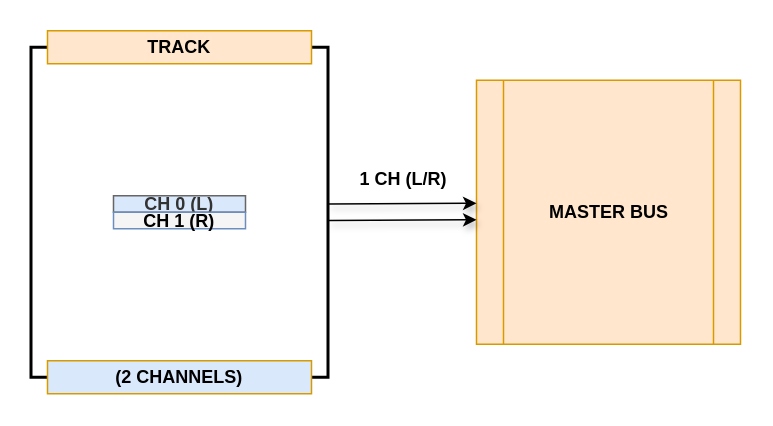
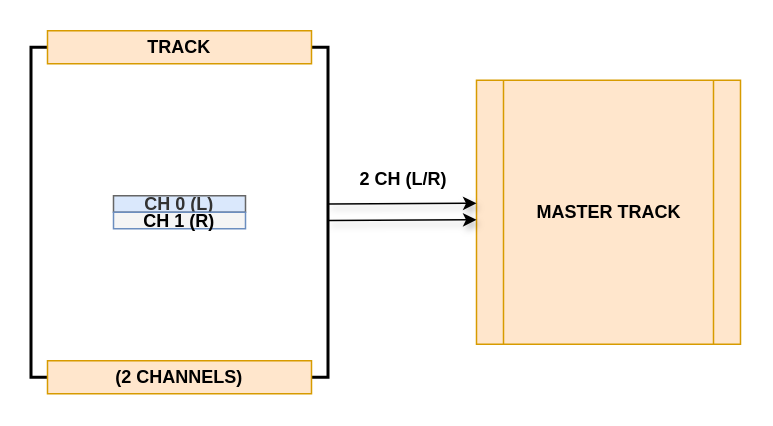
(404, 179) -> (404, 179)
(609, 212) -> (609, 212)
(179, 377) -> (179, 377)
